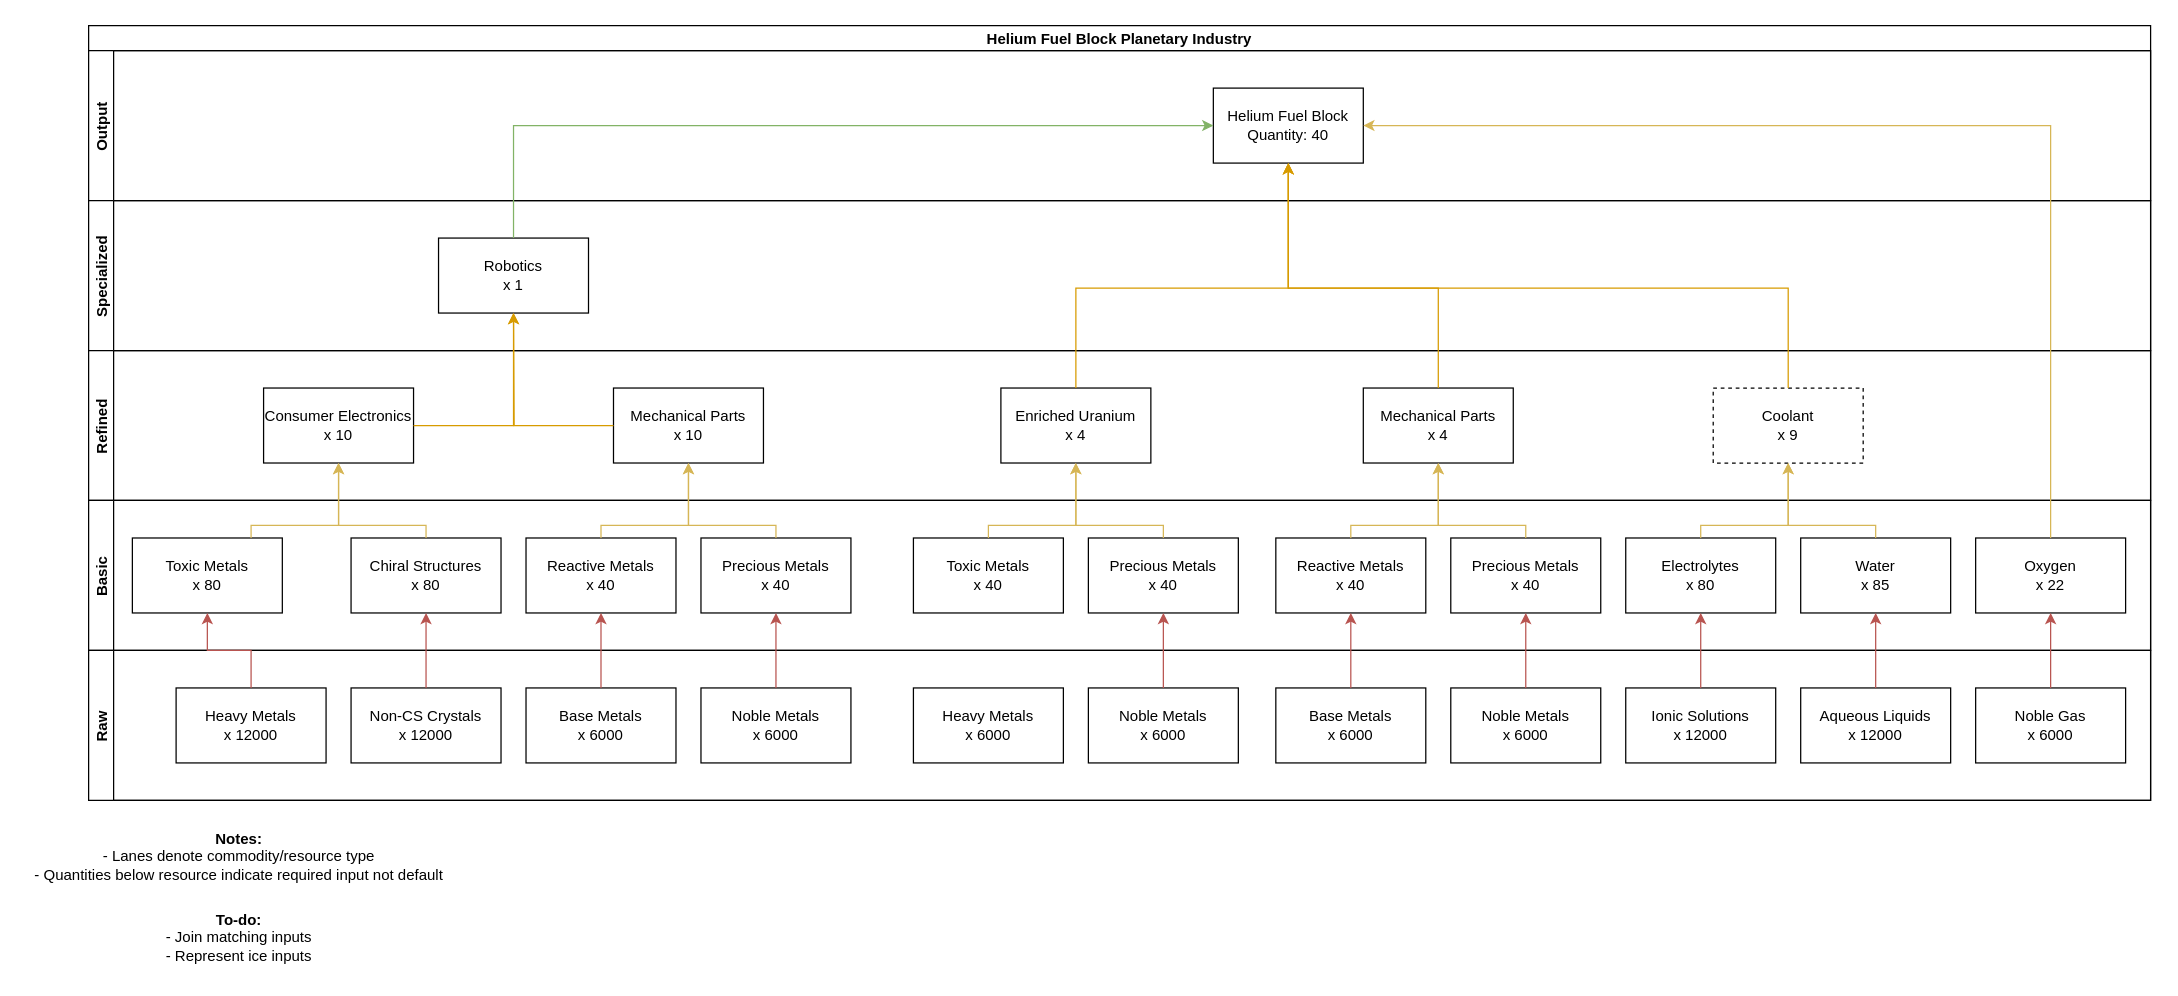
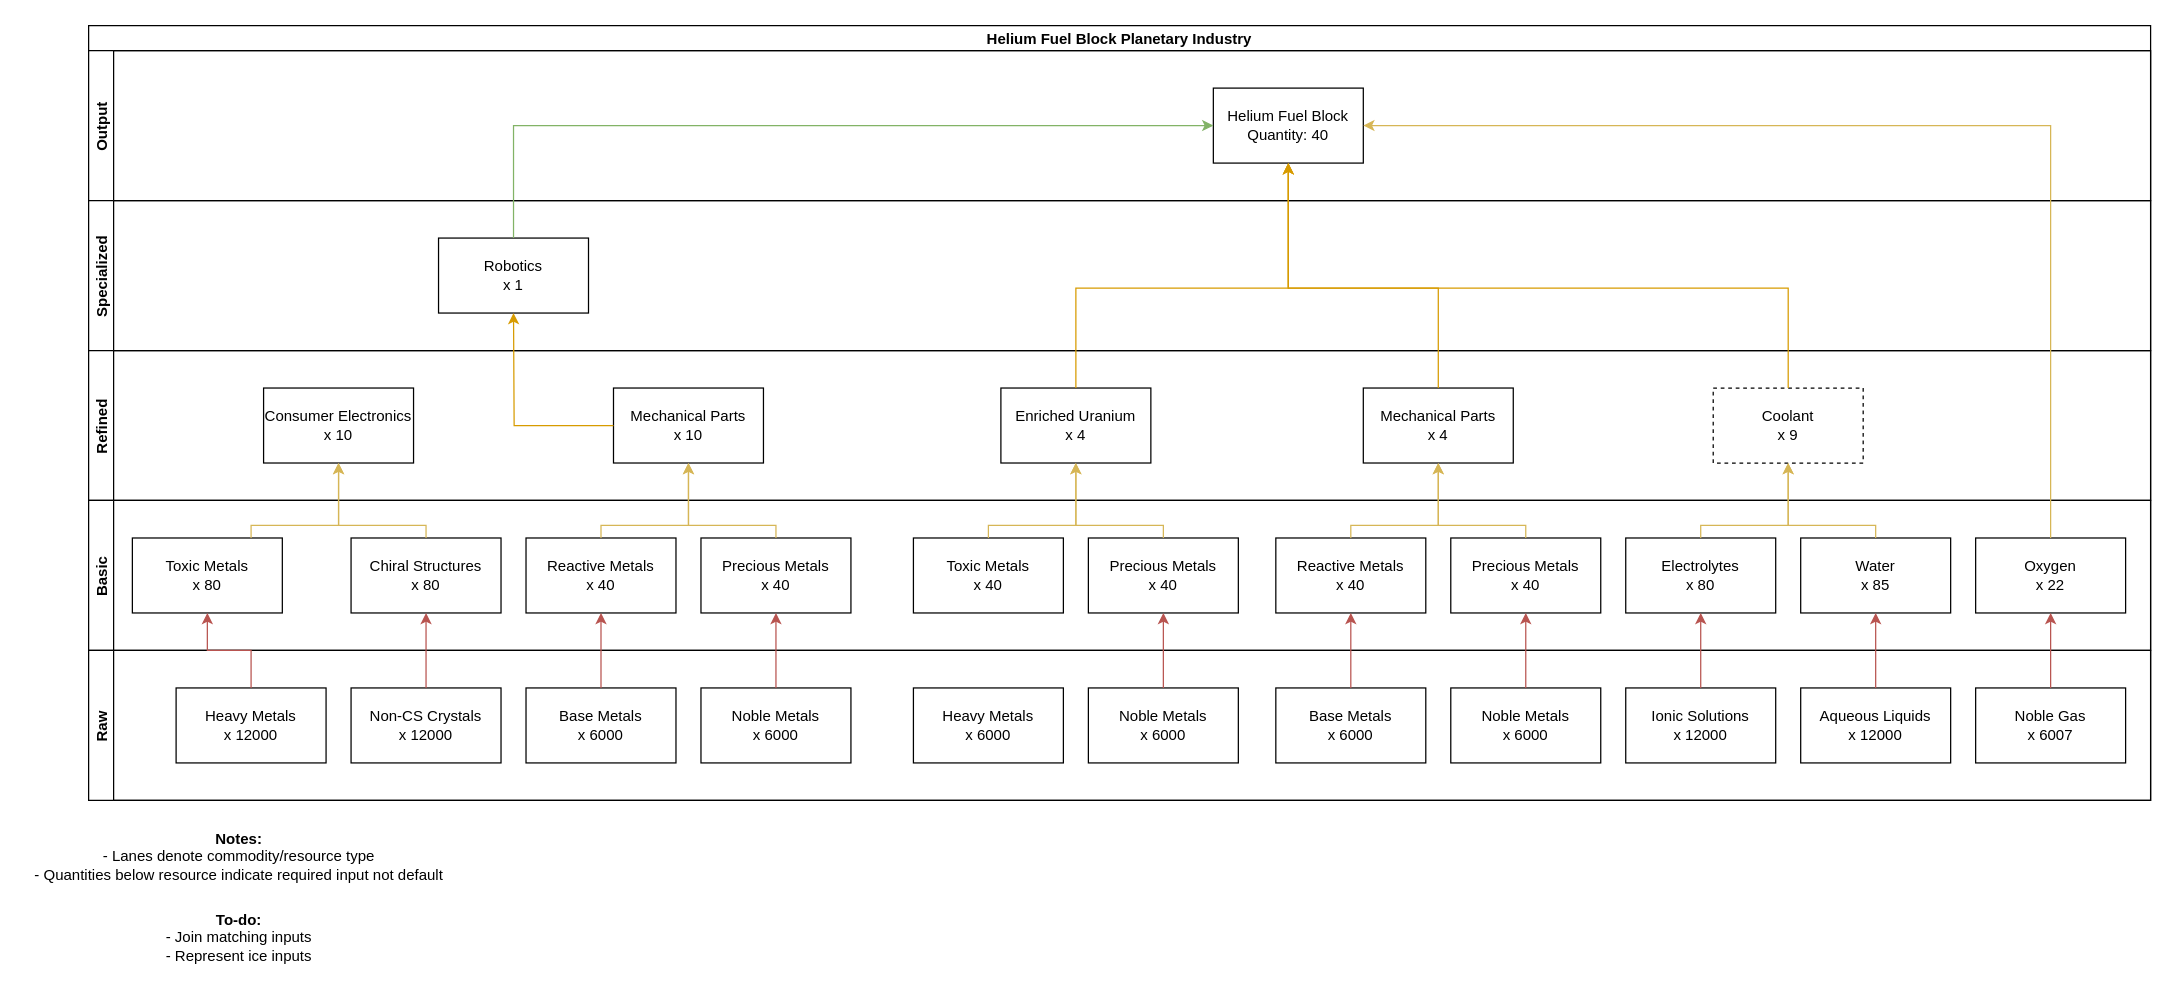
(462, 426) -> none
(2051, 726) -> (2051, 726)
